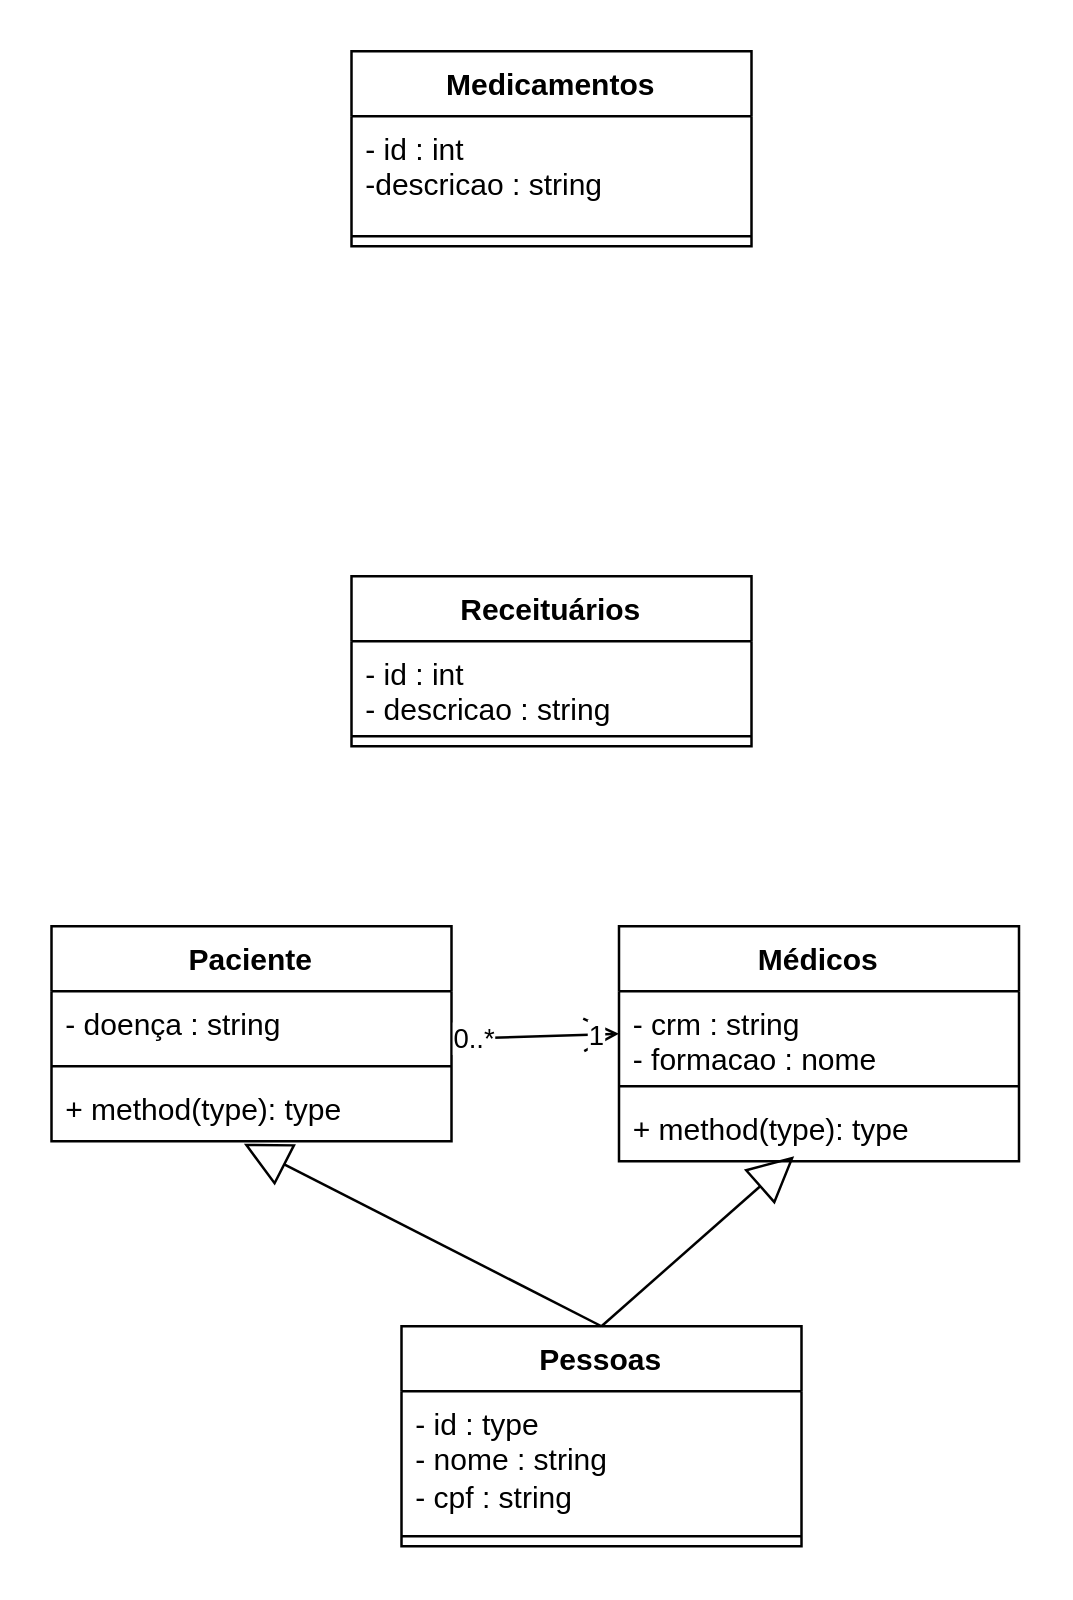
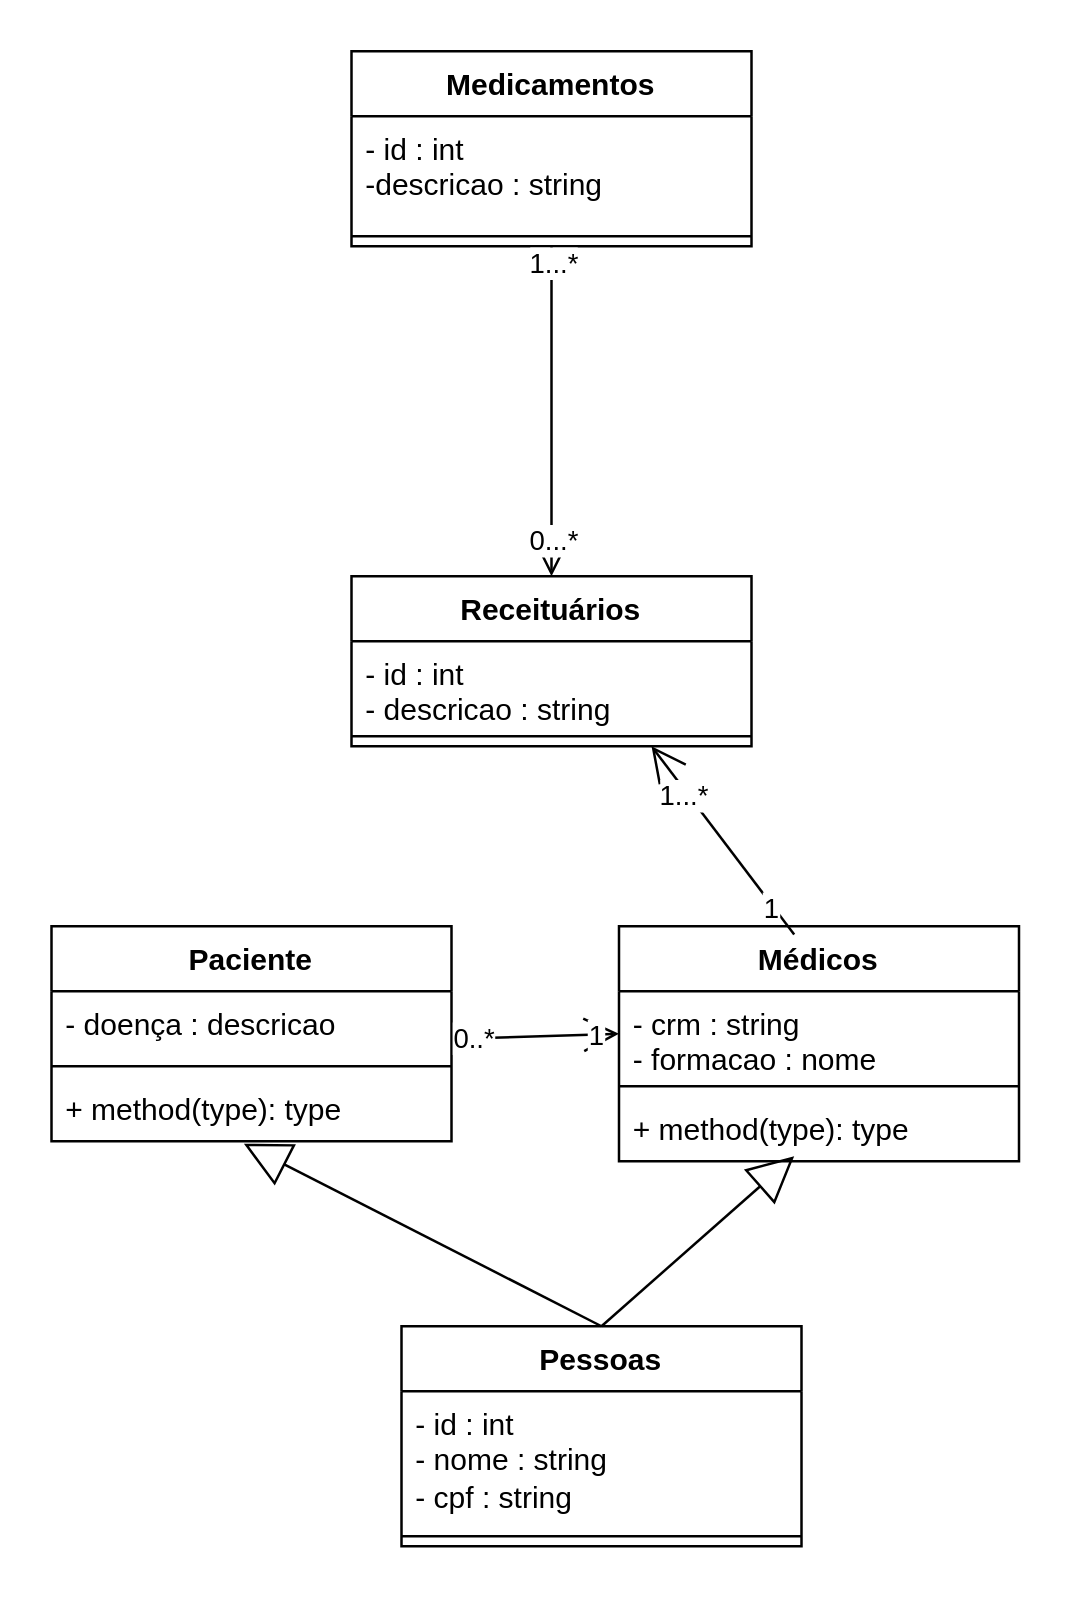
none -> (551, 396)
none -> (743, 867)
(190, 1027) -> (215, 1027)
(523, 1463) -> (523, 1463)
